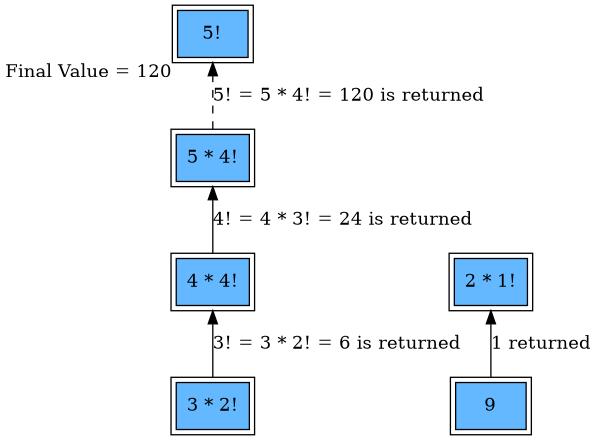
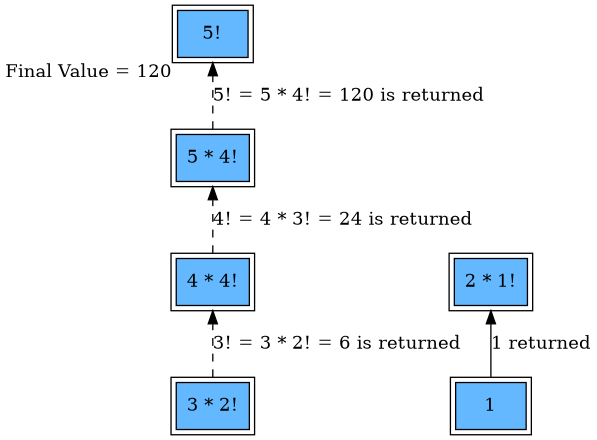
(213, 227) -> (213, 227)
(213, 351) -> (213, 351)
(491, 406) -> (491, 406)
